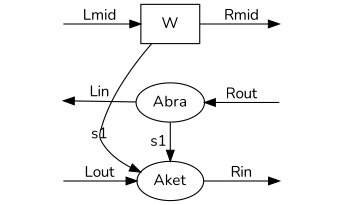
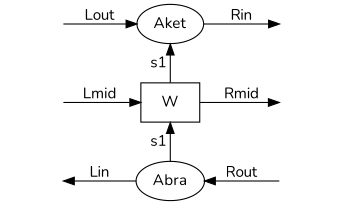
(170, 136) -> (170, 147)
